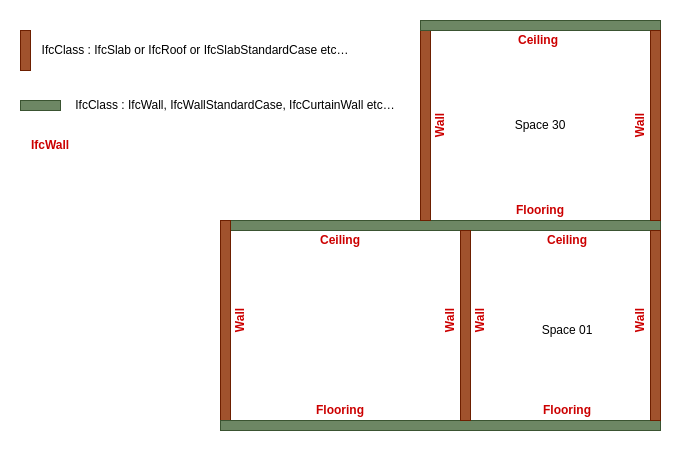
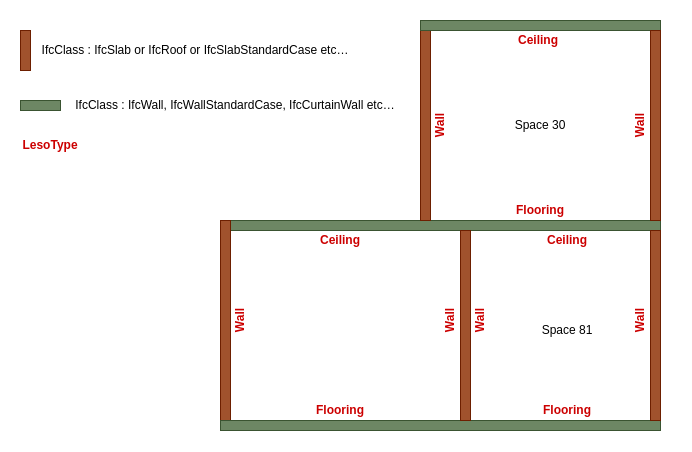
(51, 146) -> (51, 146)
(568, 331) -> (568, 331)
